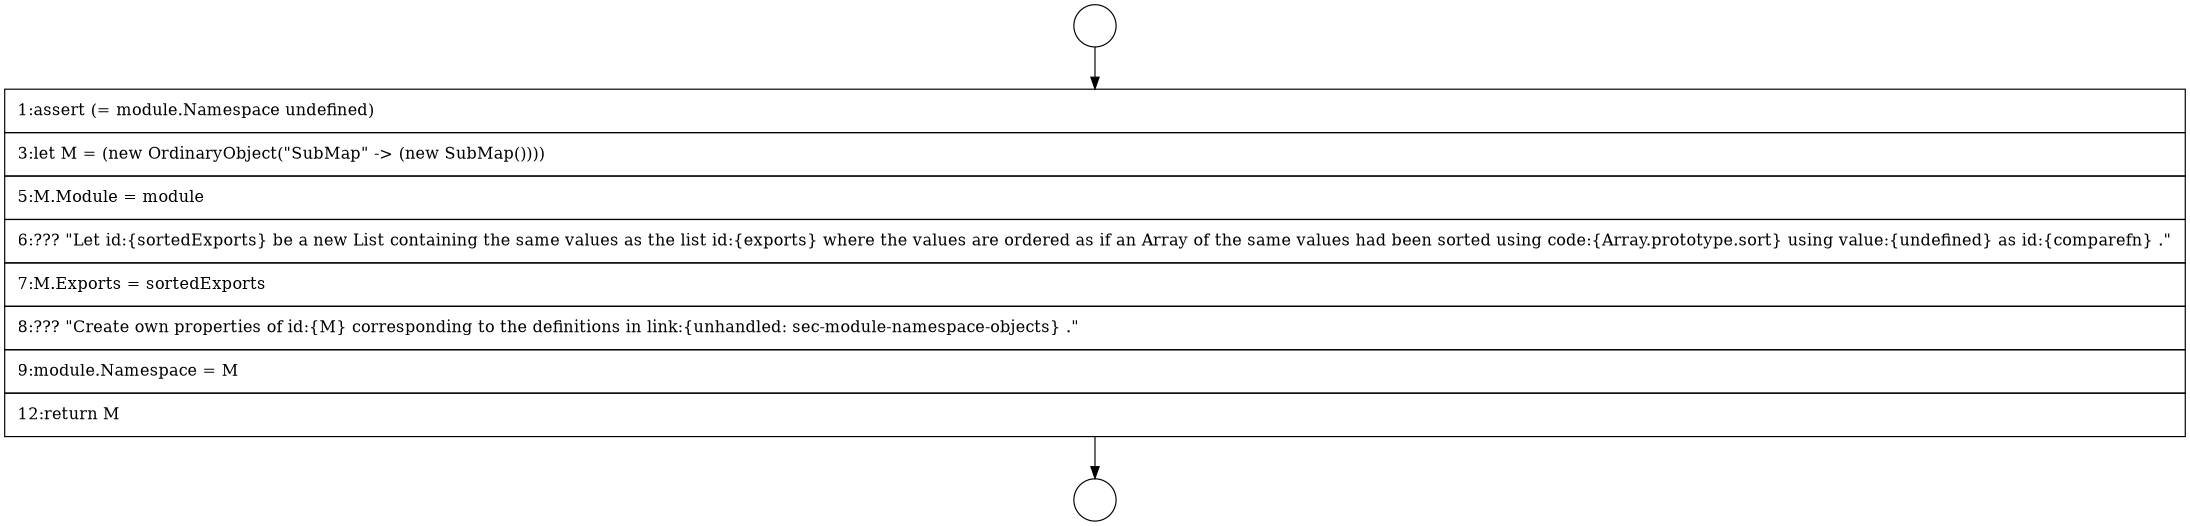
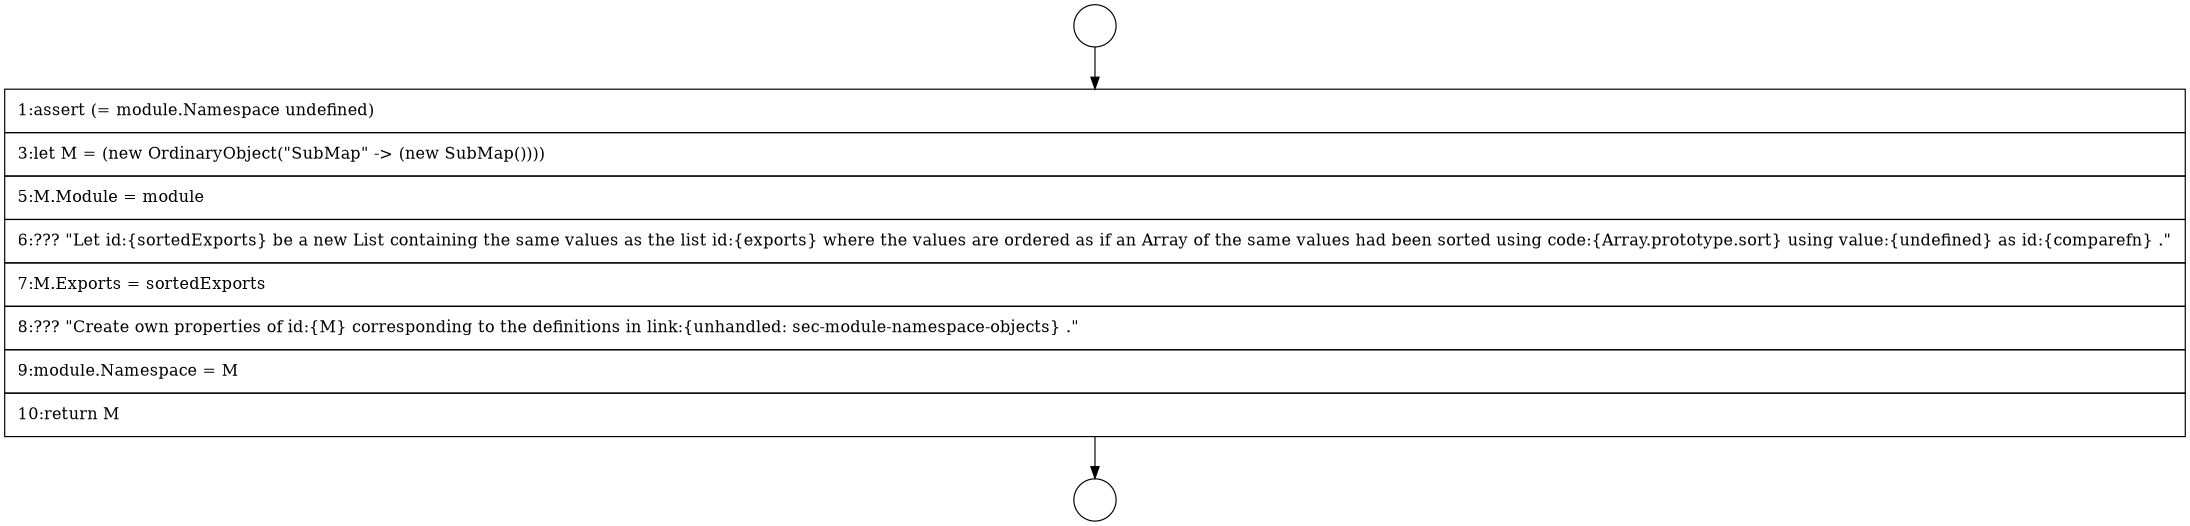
(69, 414) -> (69, 414)
